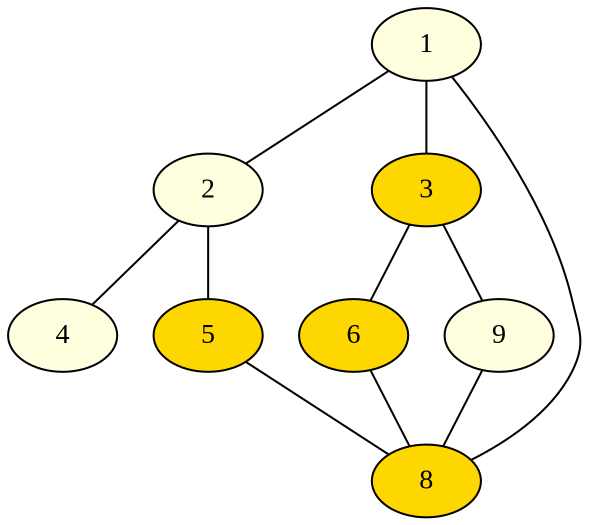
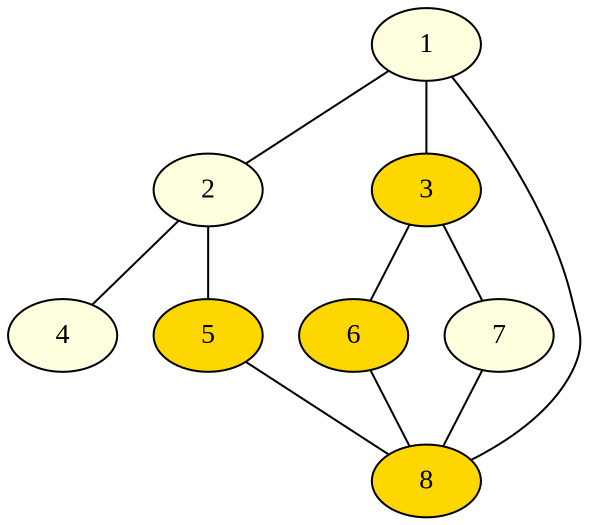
(499, 335) -> (499, 335)
